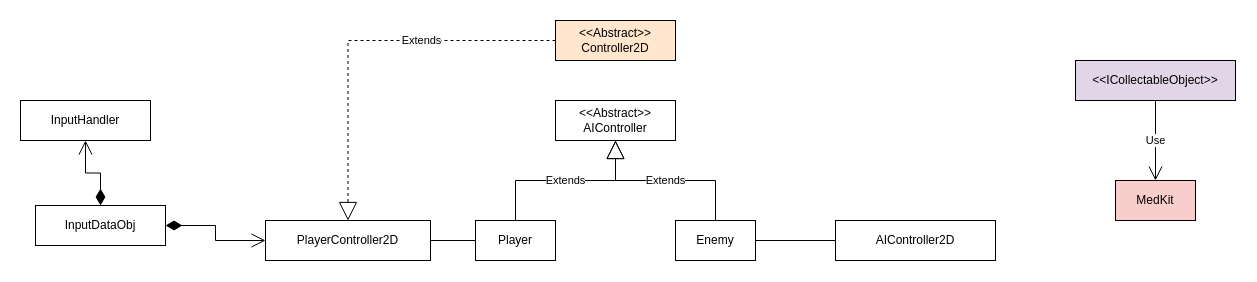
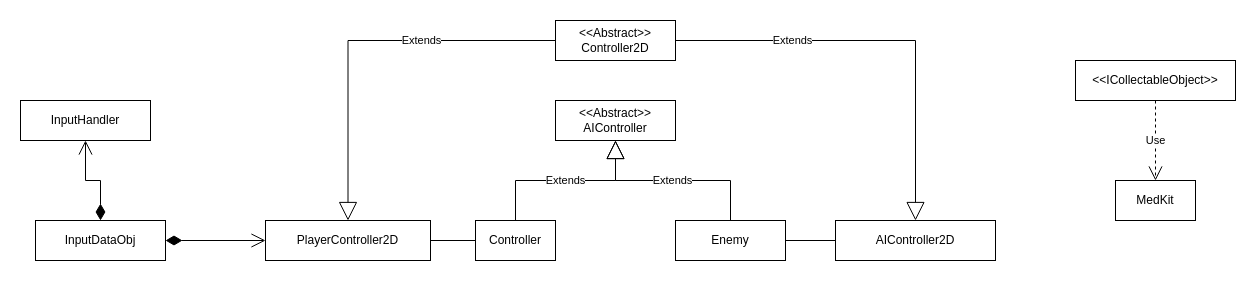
(616, 41) -> (616, 41)
none -> (876, 41)
(1156, 81) -> (1156, 81)
(348, 93) -> (348, 93)
(1156, 118) -> (1156, 118)
(1156, 201) -> (1156, 201)
(101, 226) -> (101, 241)
(516, 241) -> (516, 241)
(716, 241) -> (731, 241)
